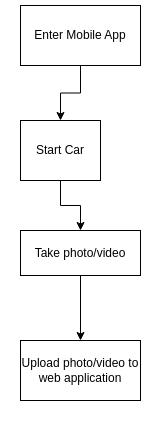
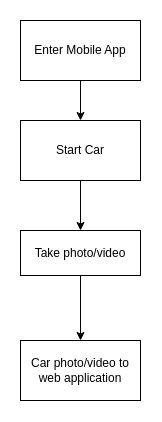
(81, 36) -> (81, 51)
(61, 151) -> (81, 151)
(81, 371) -> (81, 371)
